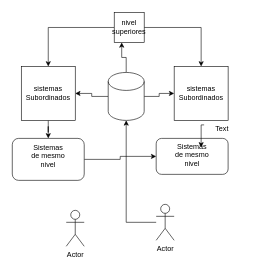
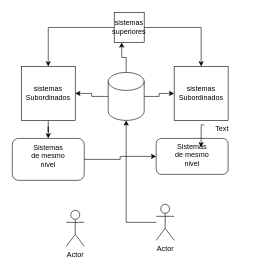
(129, 27) -> (129, 27)
